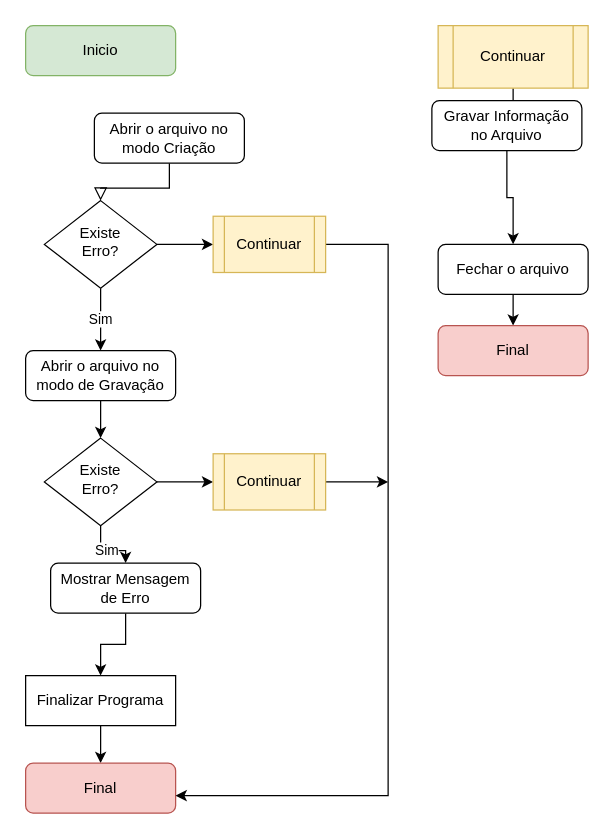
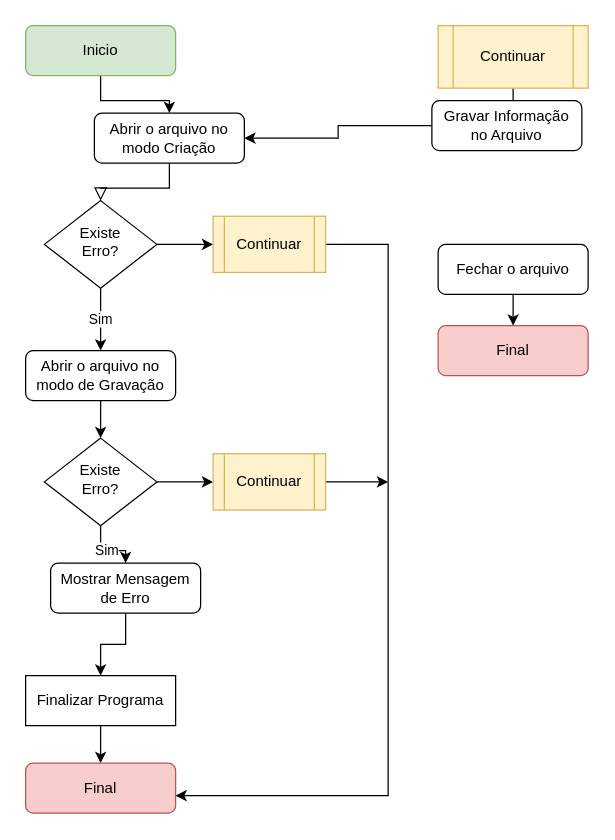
none -> (124, 101)
(507, 196) -> (338, 128)
